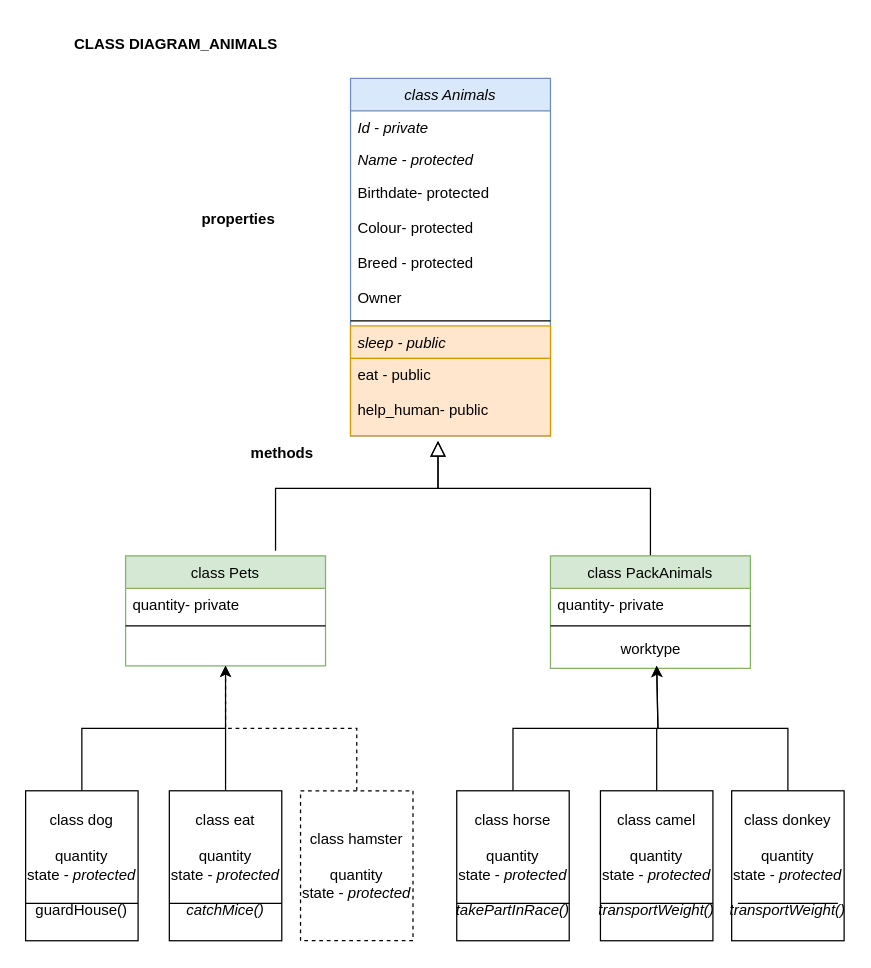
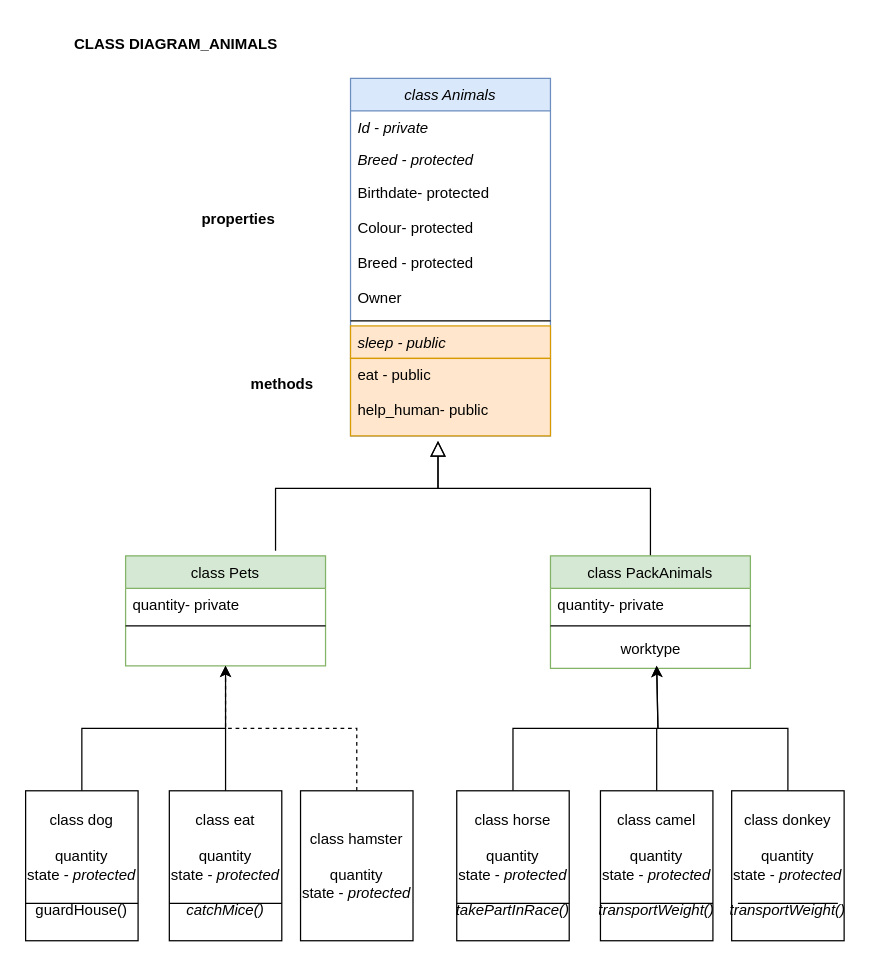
(421, 160) -> (425, 160)
(282, 453) -> (282, 384)
(357, 866) -> (357, 866)
